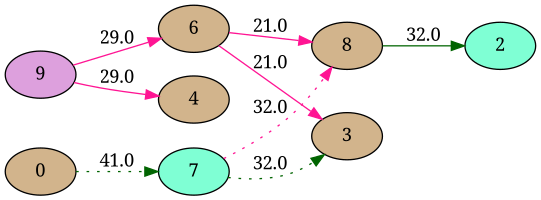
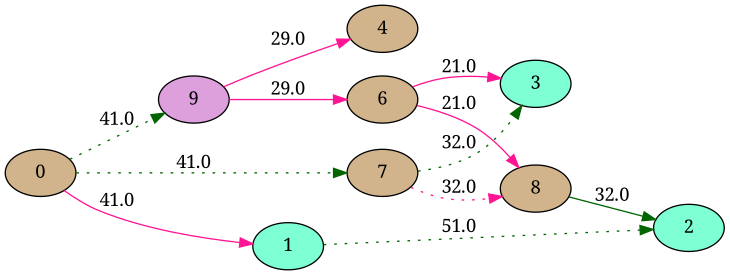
(347, 136) -> (536, 84)
none -> (111, 139)
(194, 172) -> (382, 173)
none -> (288, 246)
